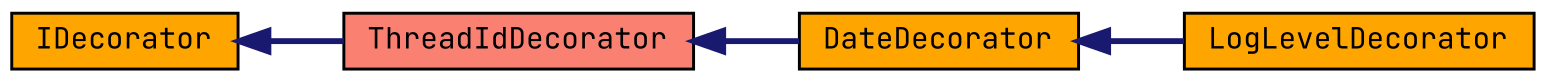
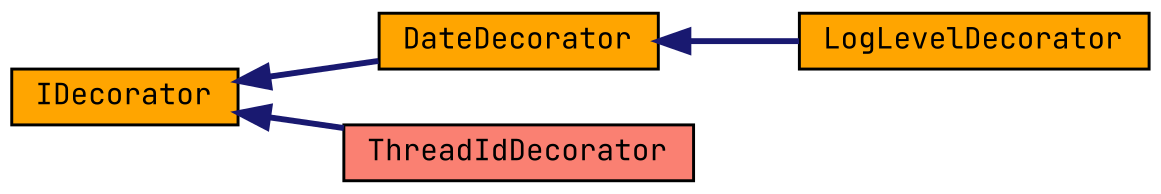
(761, 41) -> (323, 69)
